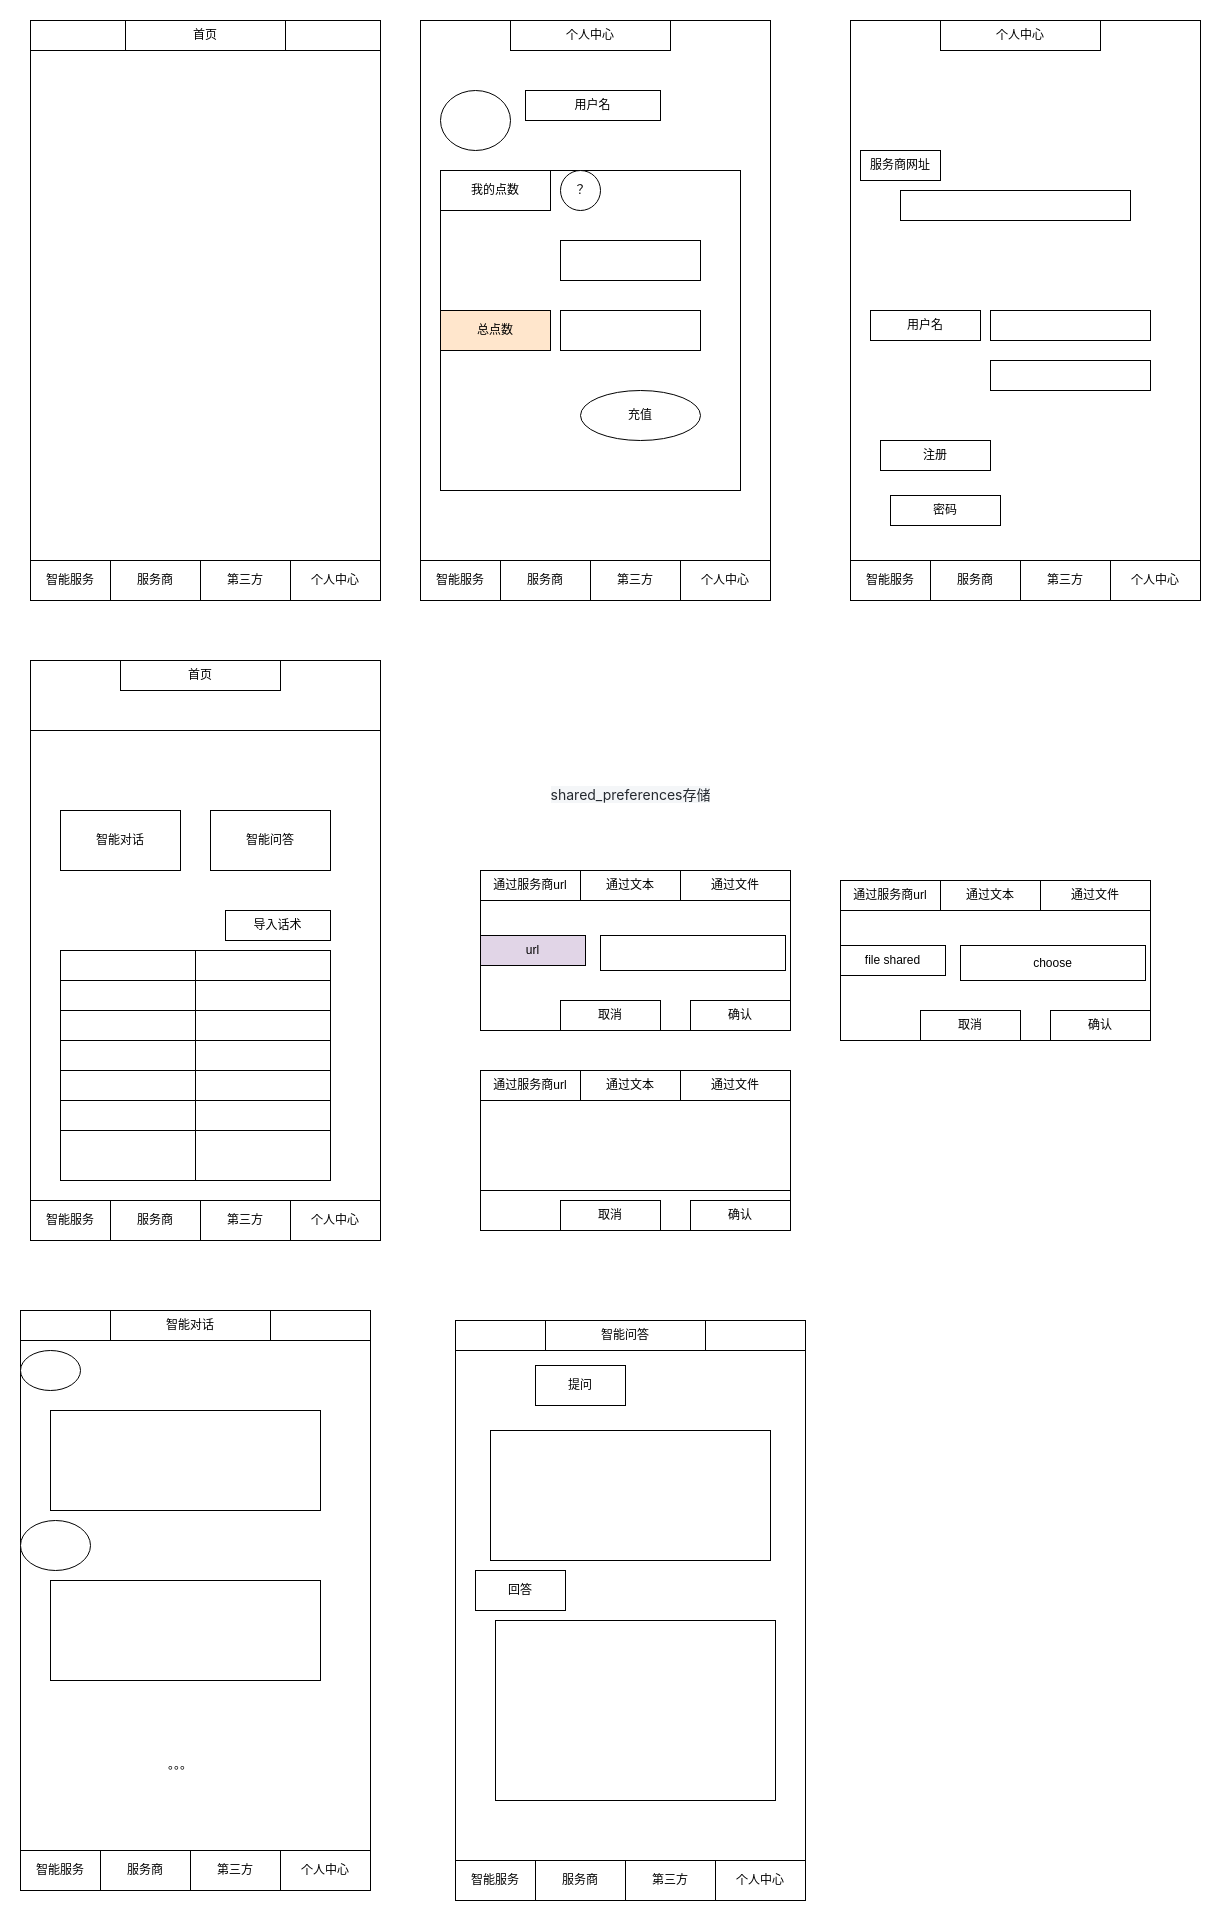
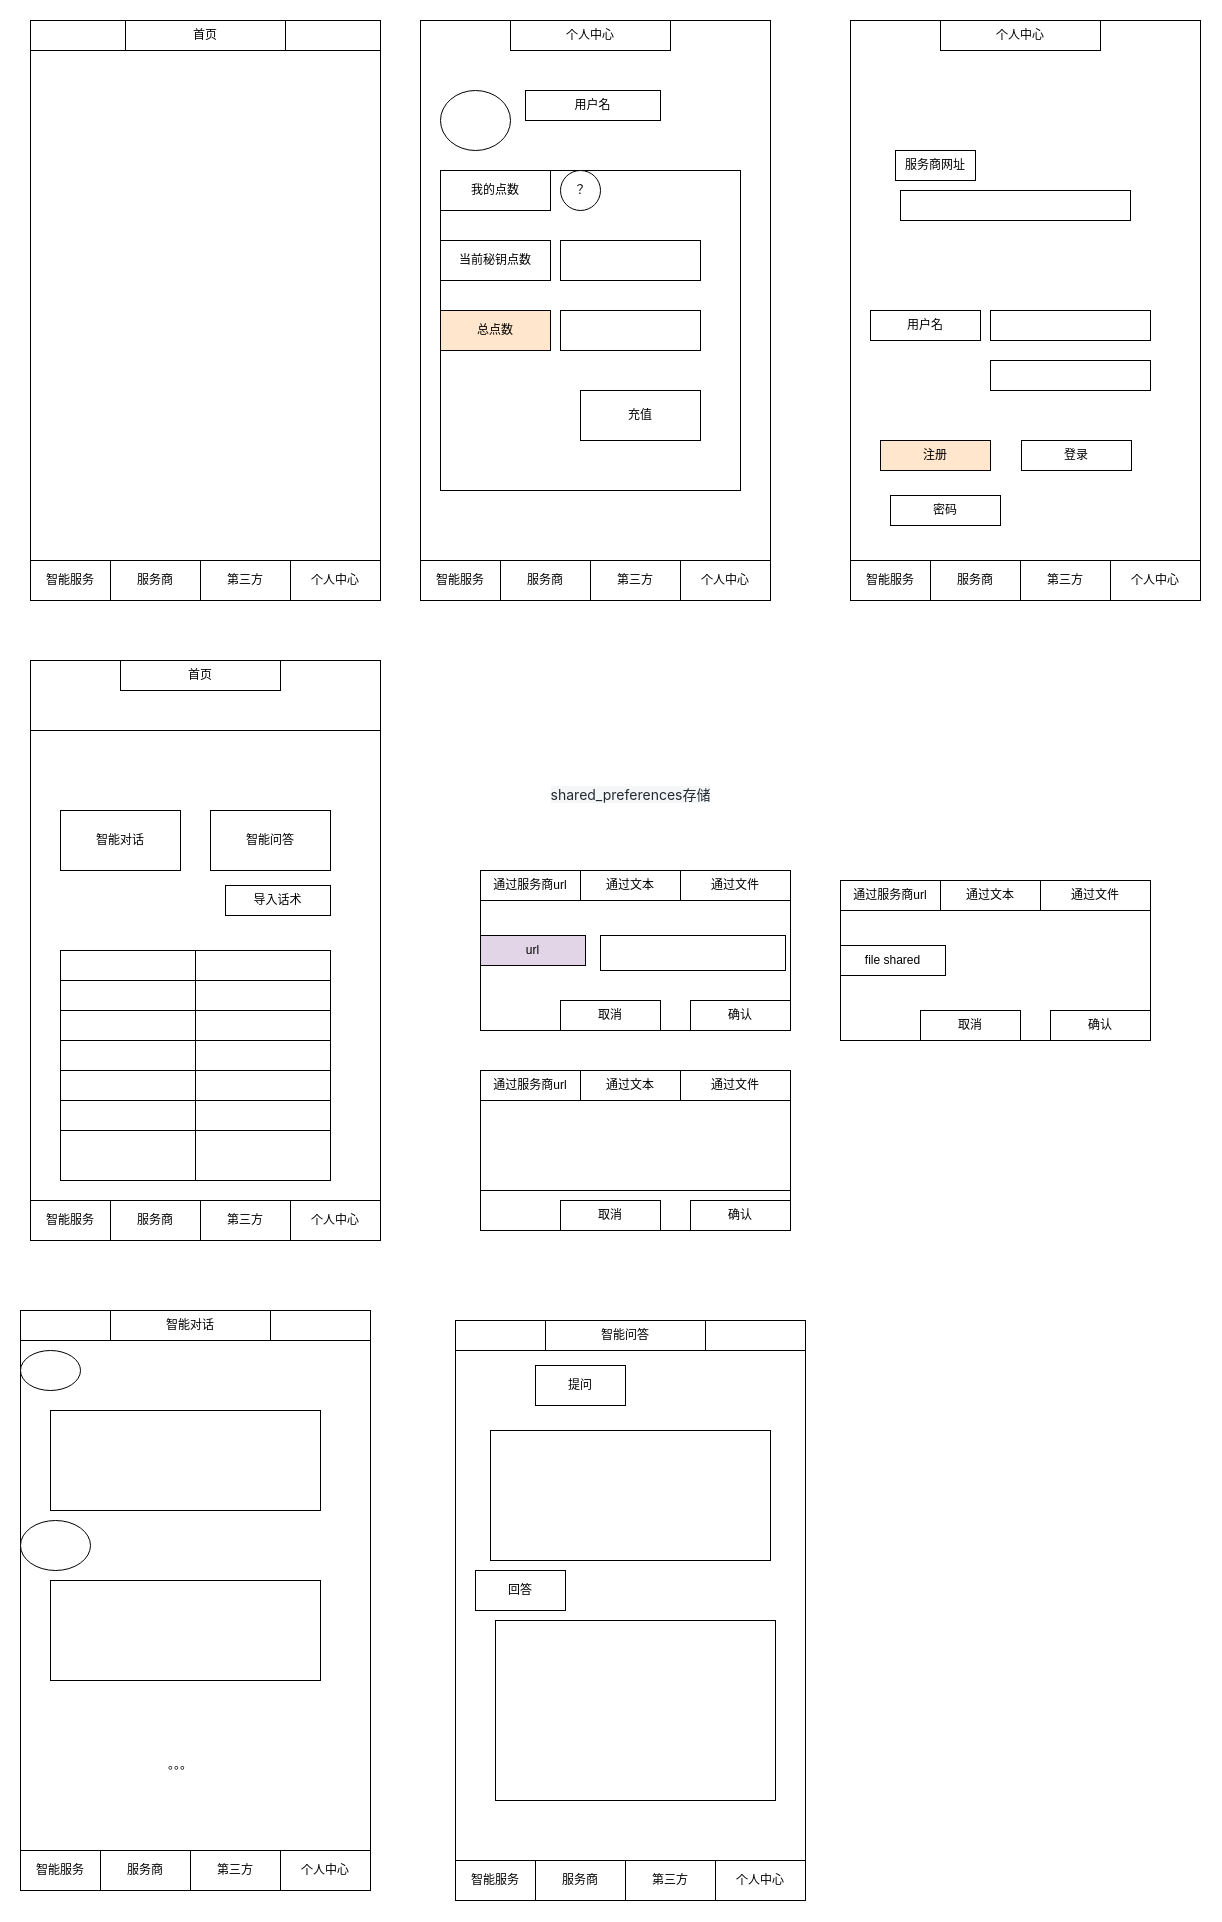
(901, 166) -> (936, 166)
none -> (496, 261)
(641, 416) -> (641, 416)
(936, 456) -> (936, 456)
none -> (1077, 456)
(278, 926) -> (278, 901)
(1053, 963) -> none
